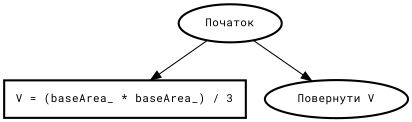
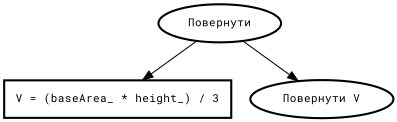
(230, 23) -> (220, 23)
(125, 99) -> (118, 99)
